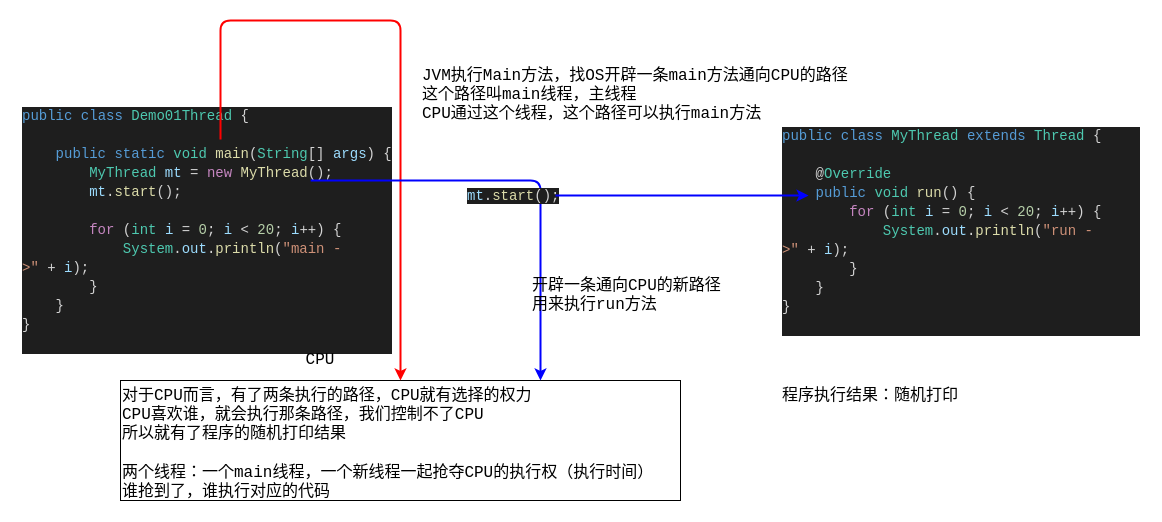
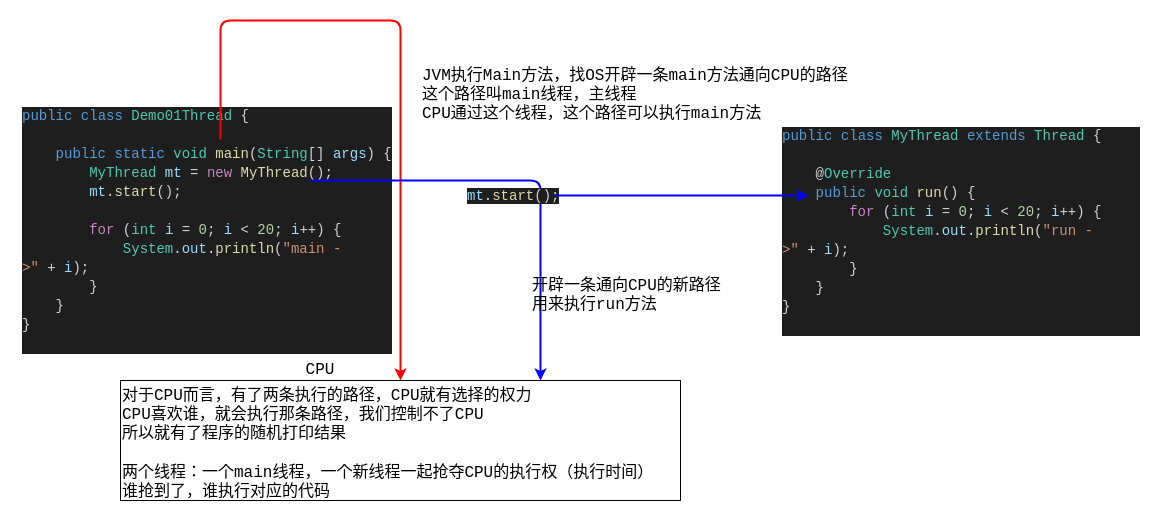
(321, 361) -> (321, 371)
(881, 391) -> none
